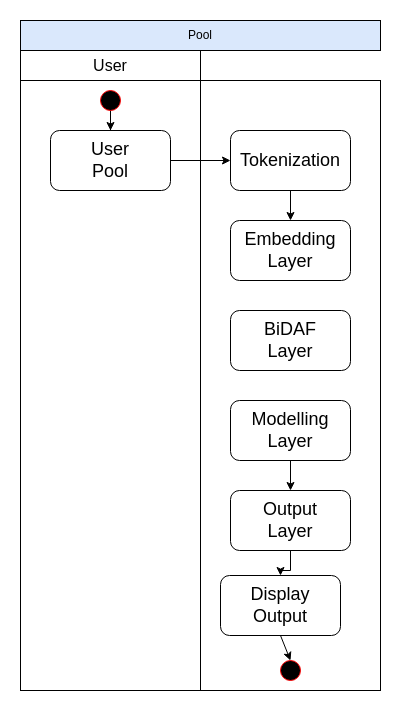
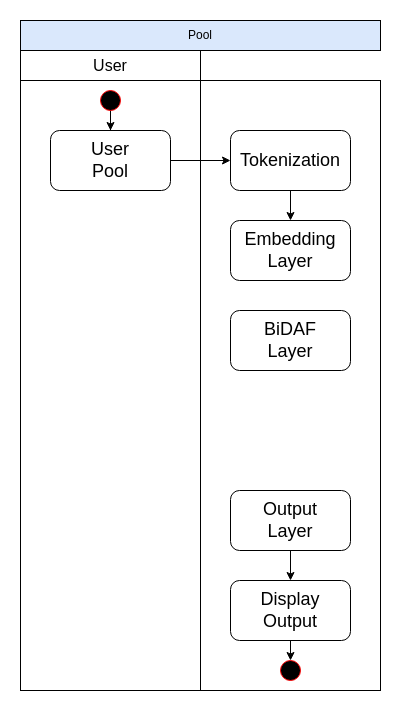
(291, 431) -> none
(291, 480) -> none
(281, 606) -> (291, 611)
